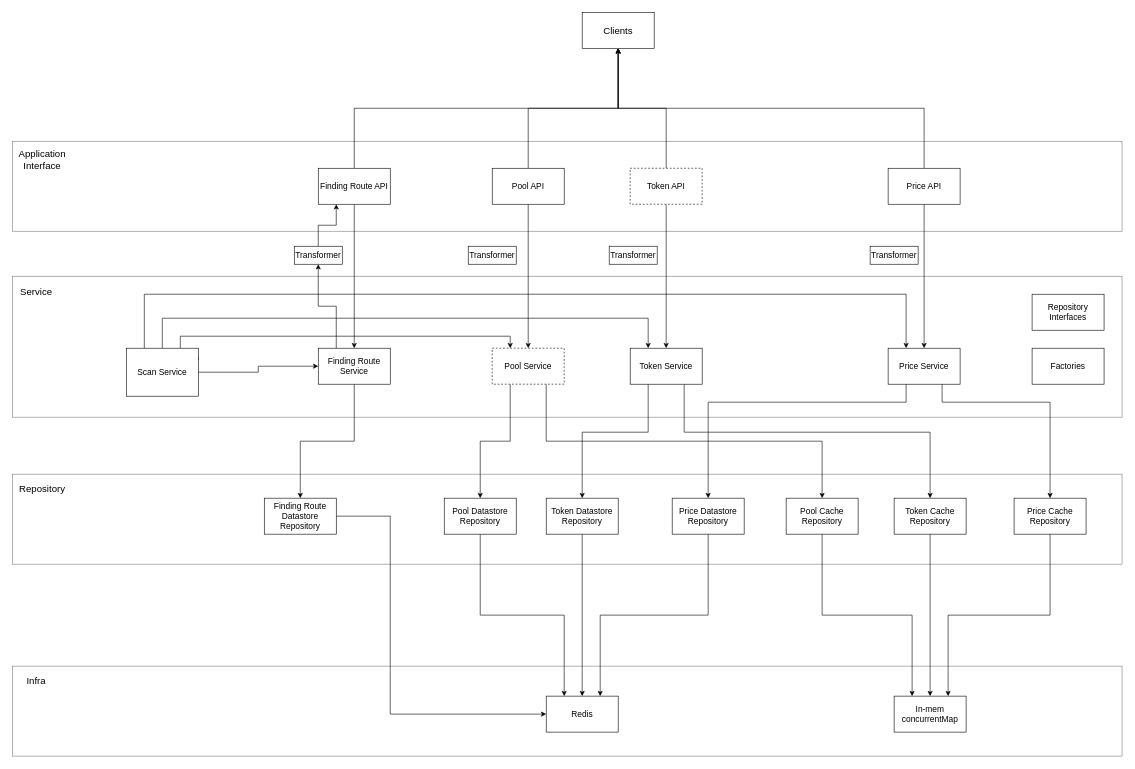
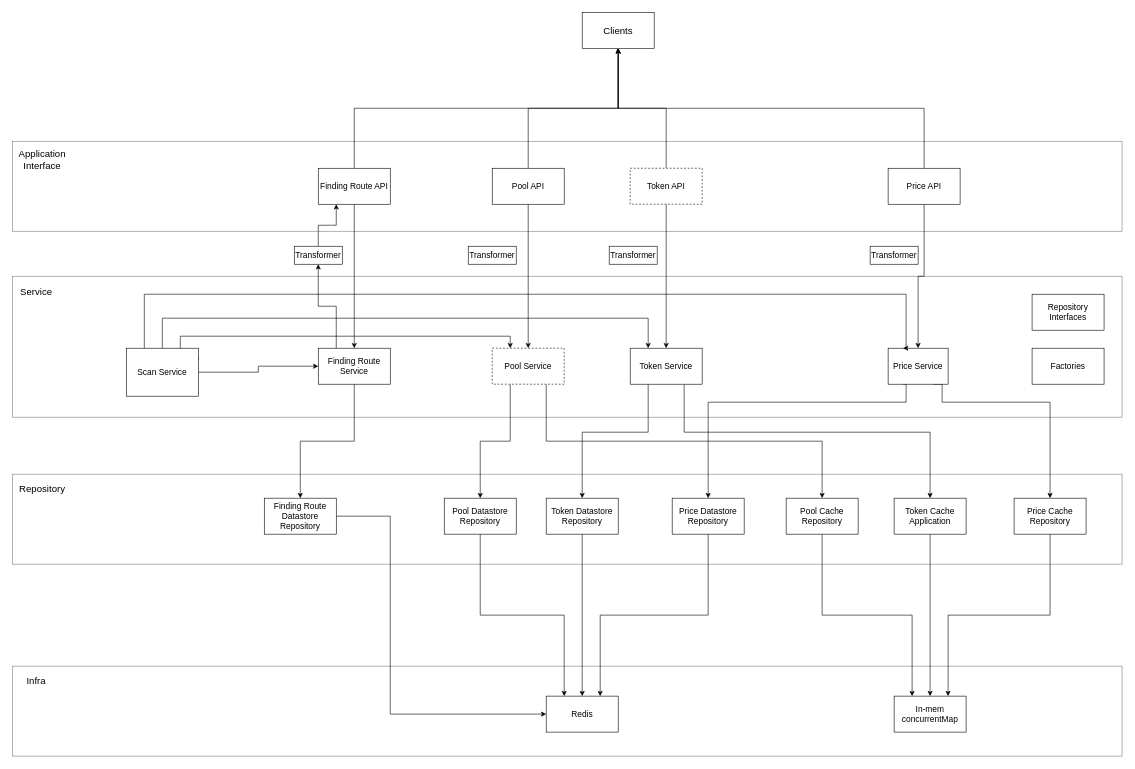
(924, 366) -> (918, 366)
(930, 516) -> (930, 516)
